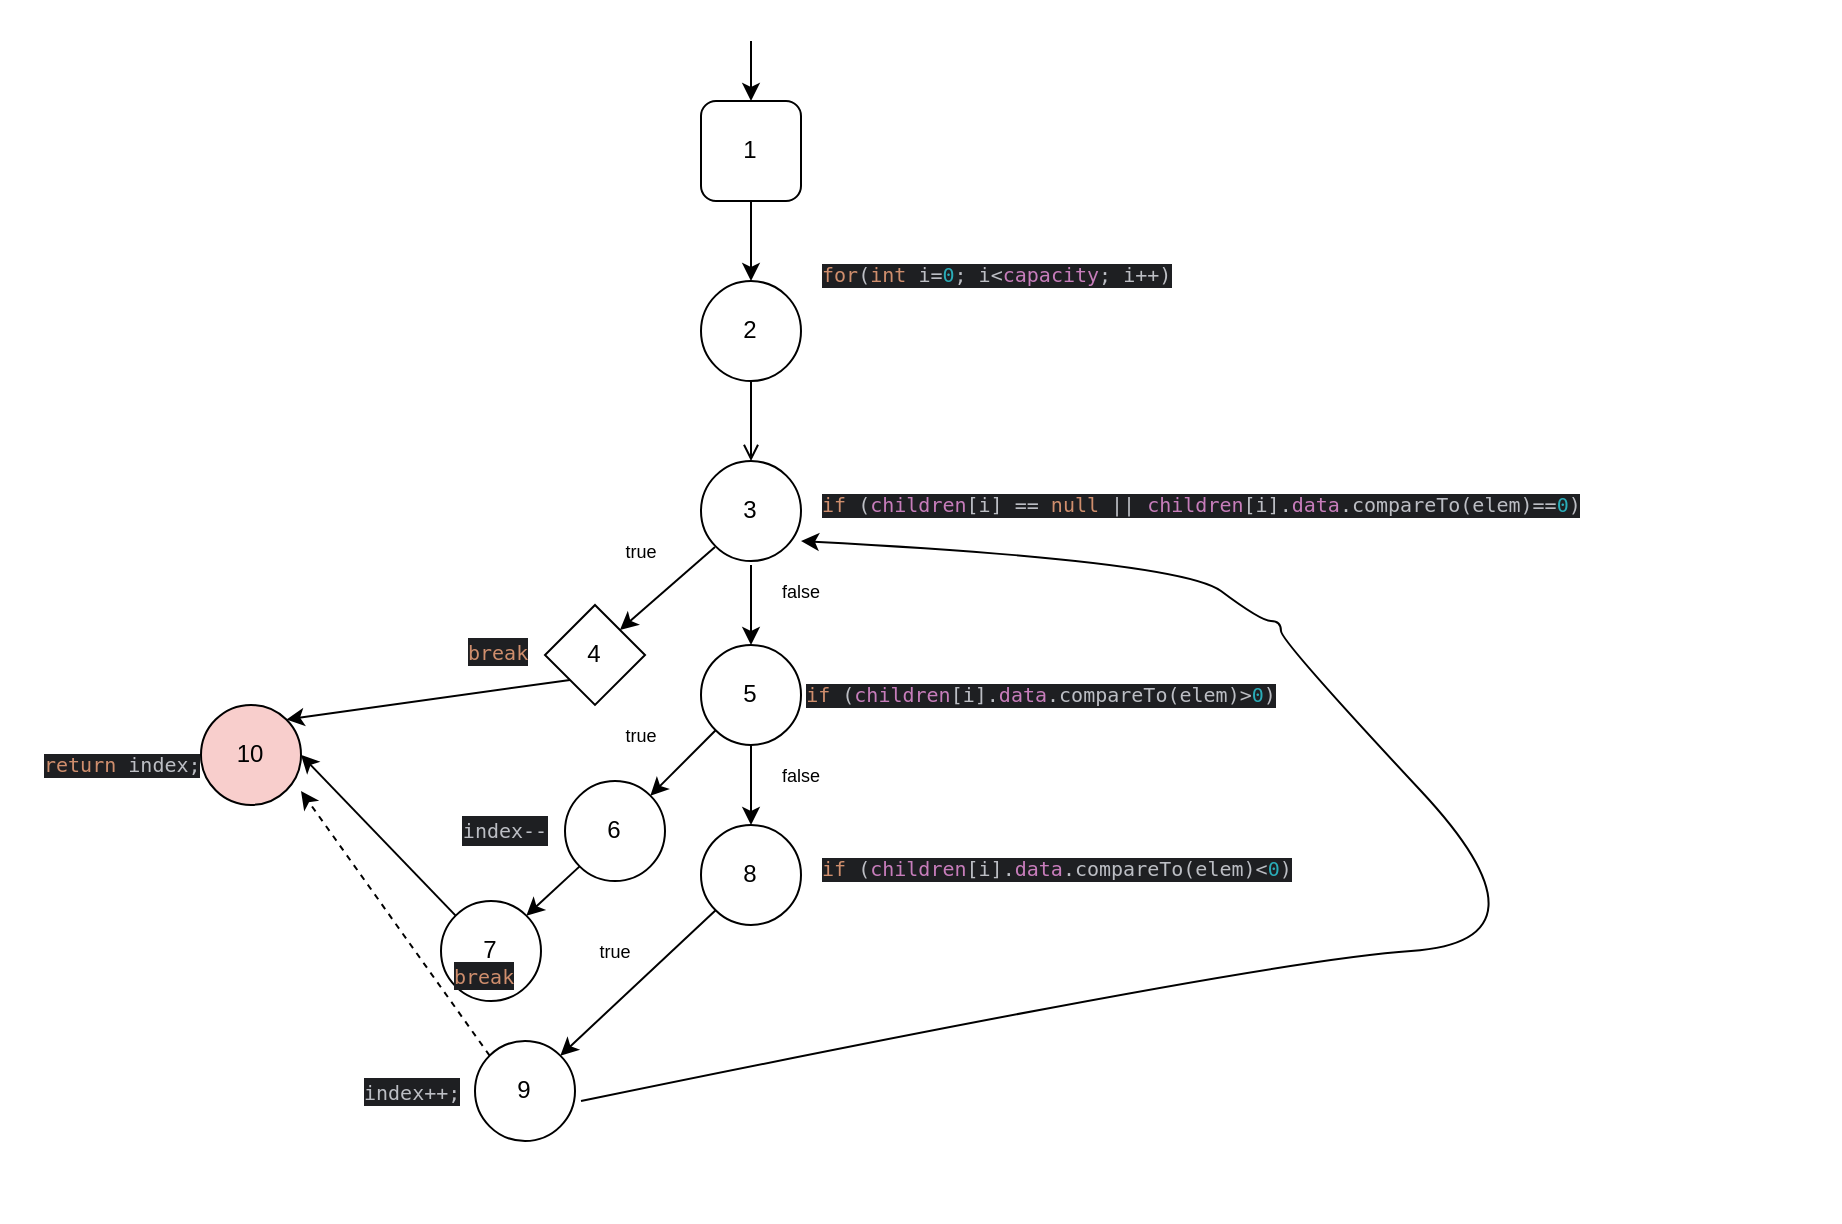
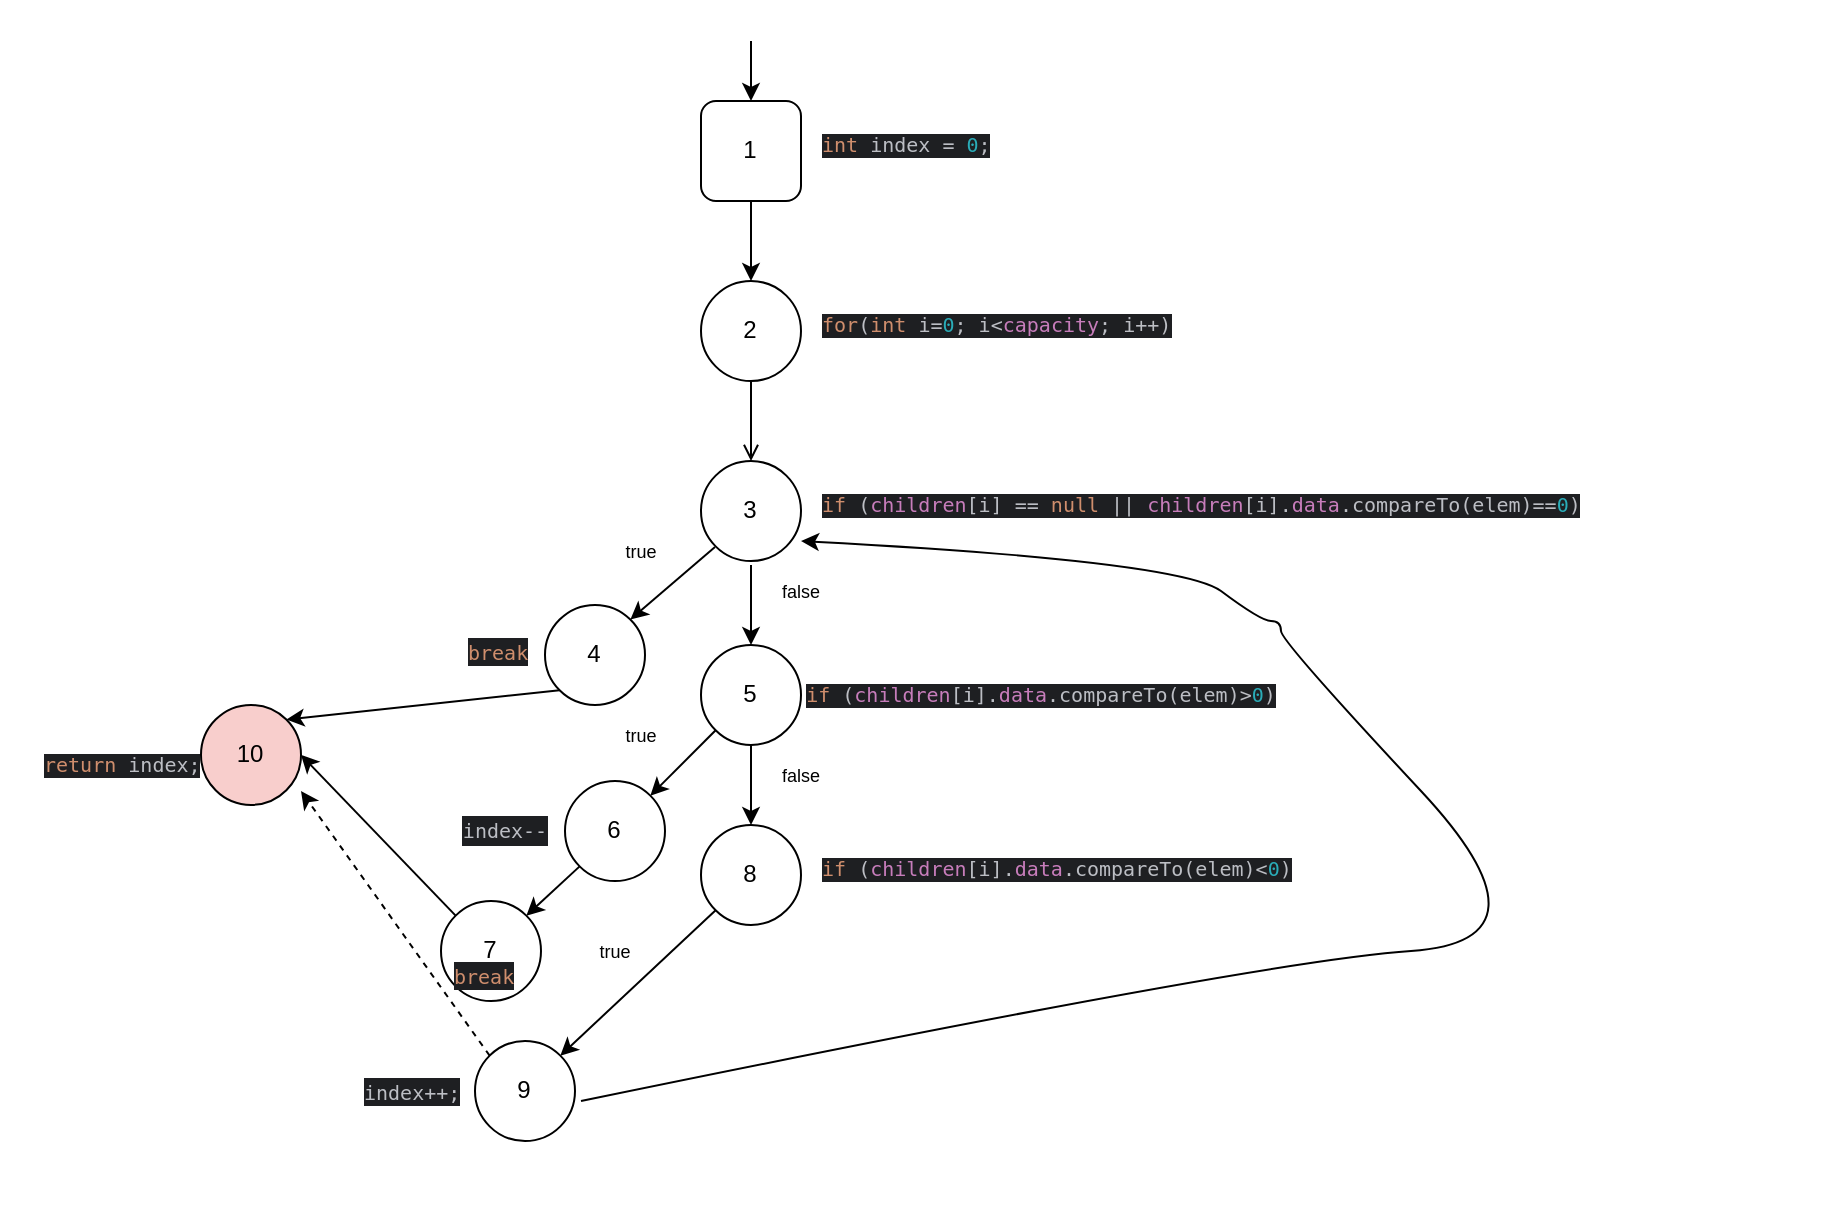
none -> (900, 141)
(989, 271) -> (989, 321)
(595, 655) -> (595, 655)
